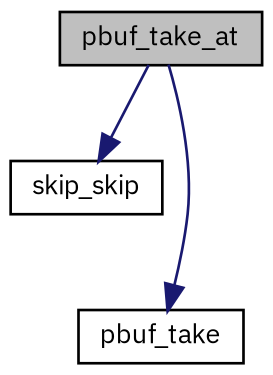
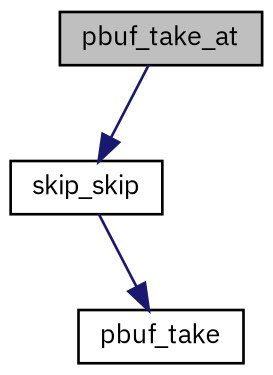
(189, 174) -> (118, 250)
